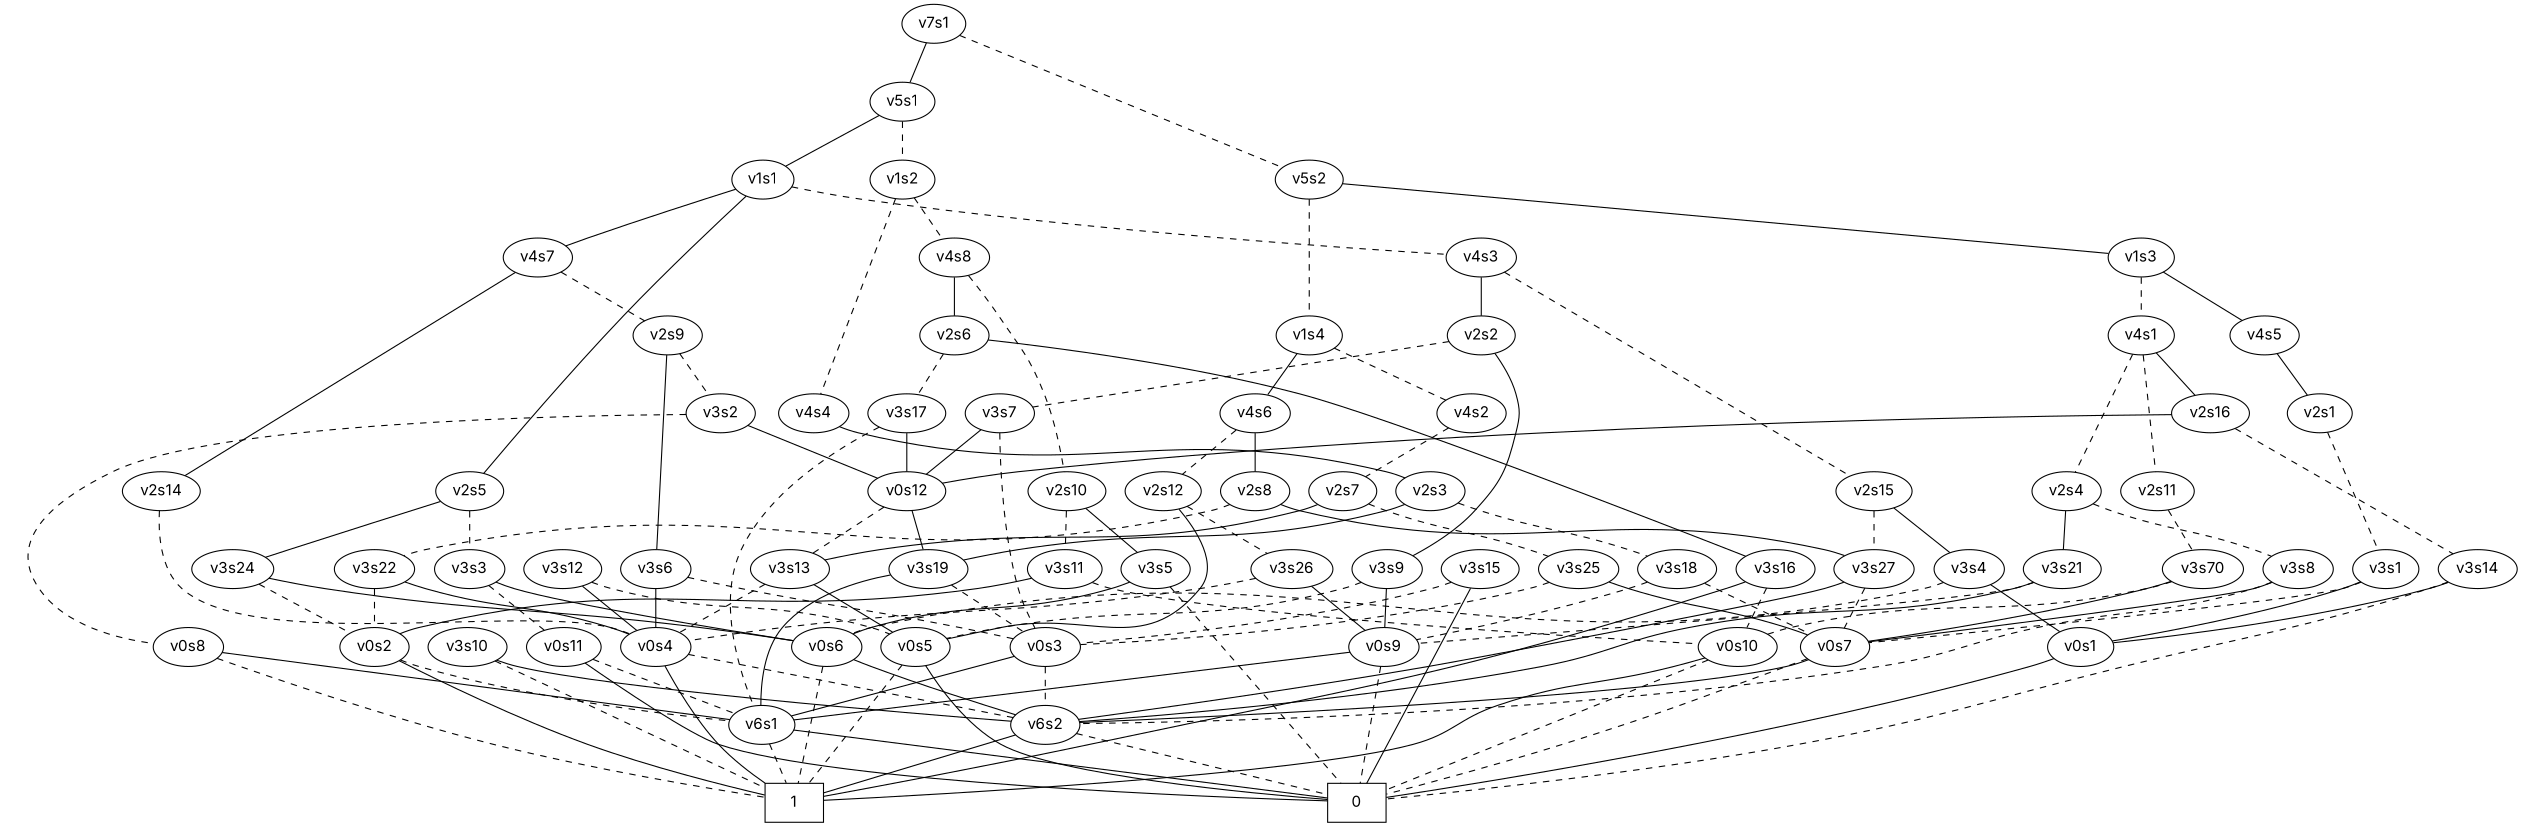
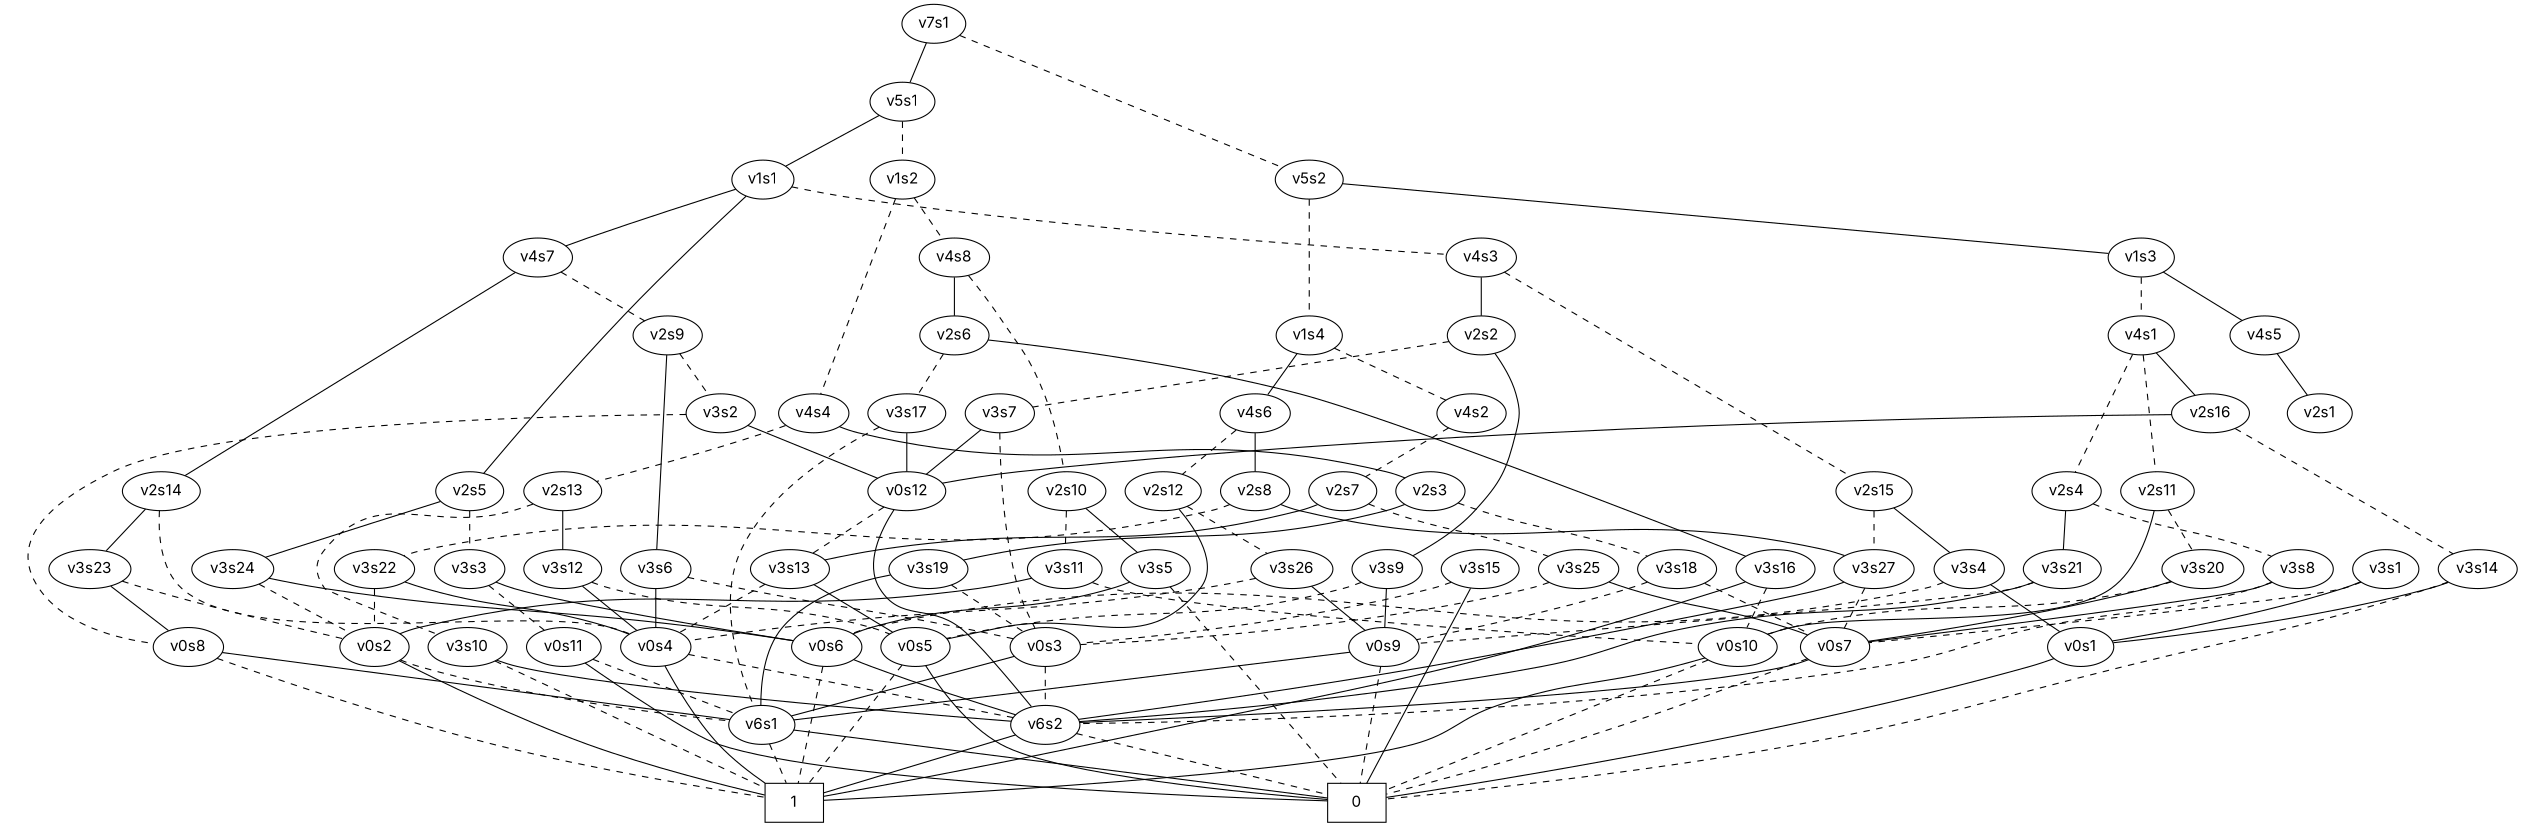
(2350, 485) -> none
none -> (563, 491)
(918, 530) -> (901, 607)
none -> (90, 569)
(2203, 569) -> (2203, 569)
none -> (1975, 617)
